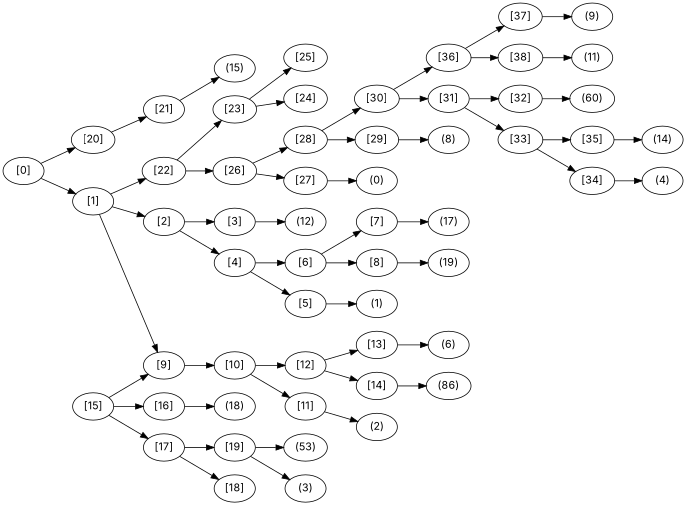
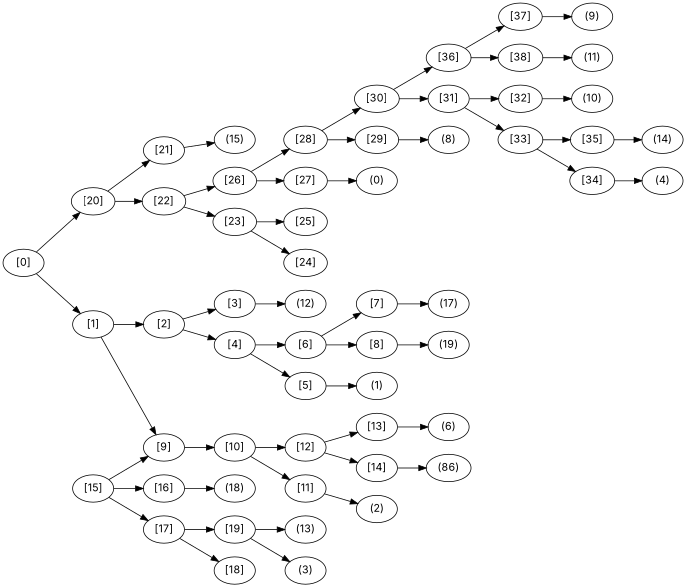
(592, 99) -> (592, 99)
(125, 188) -> (125, 201)
(306, 447) -> (306, 530)
